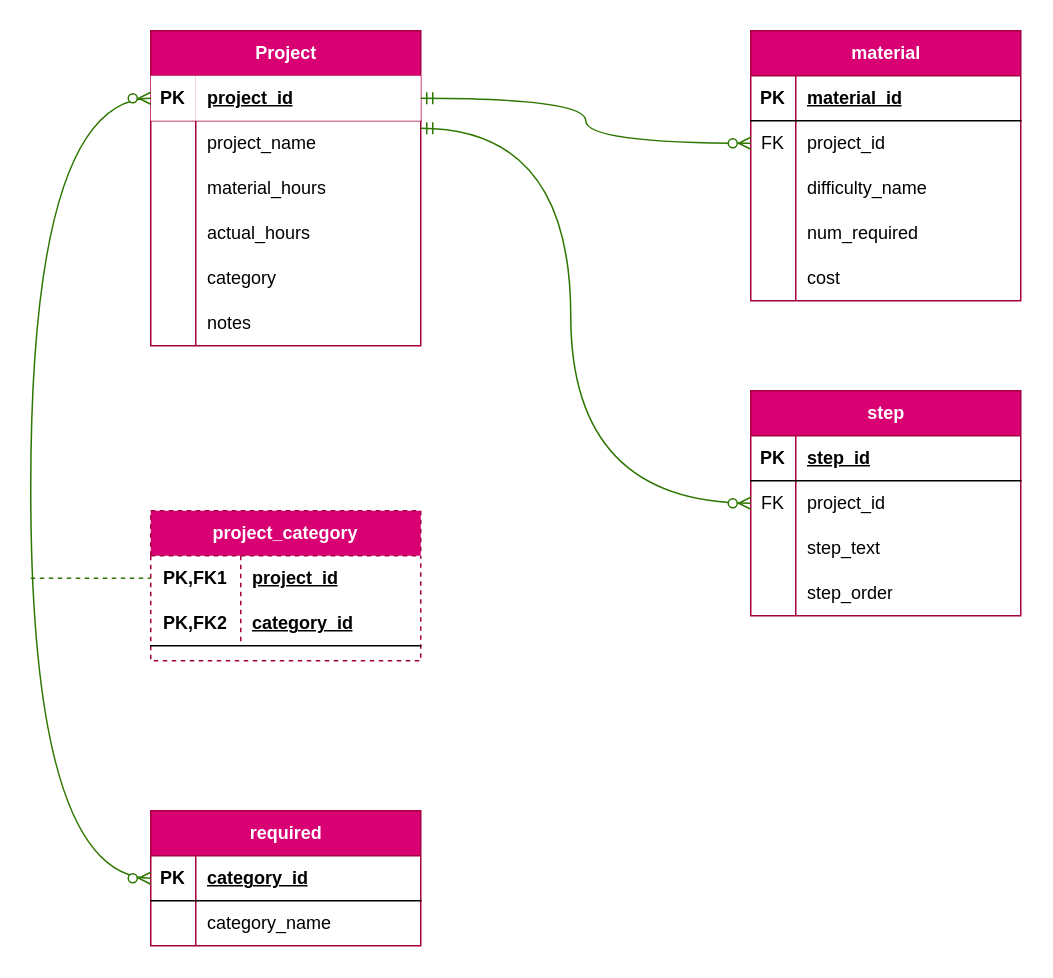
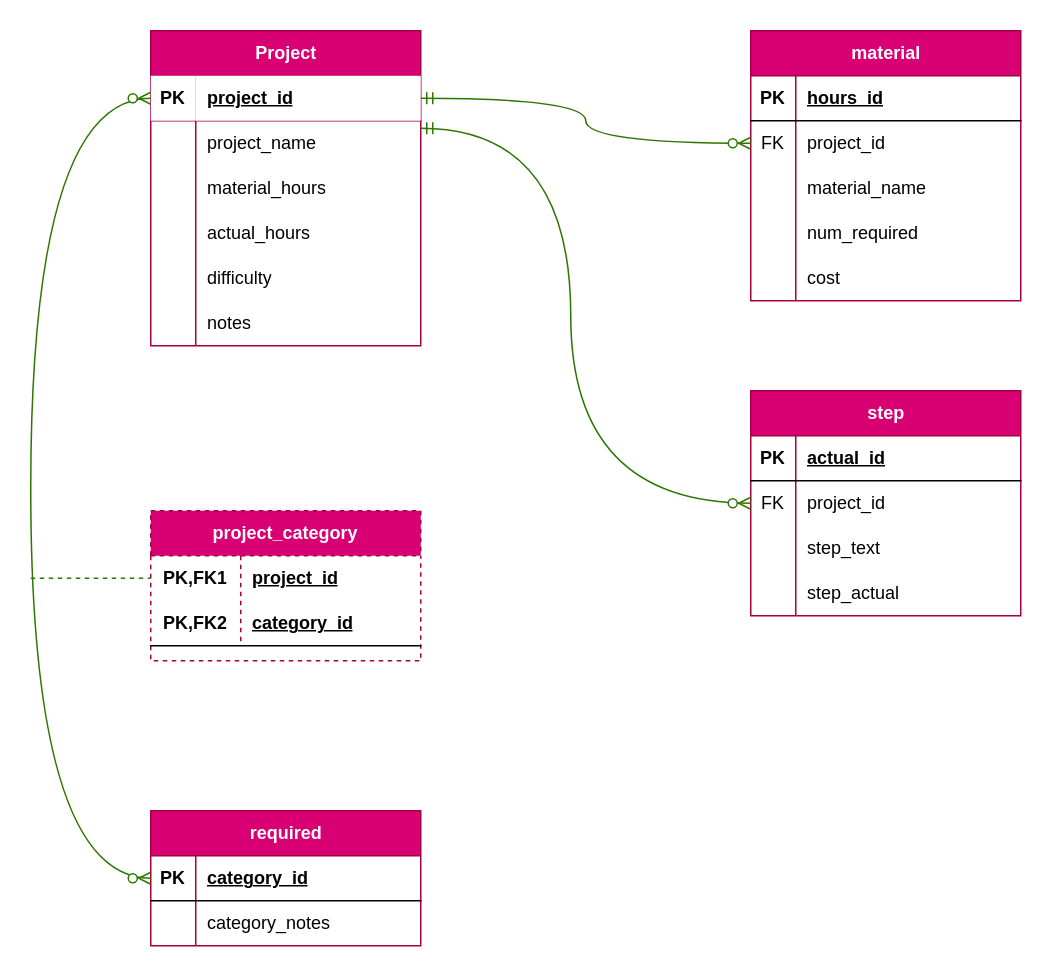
(856, 98) -> (846, 98)
(876, 188) -> (869, 188)
(248, 278) -> (251, 278)
(841, 458) -> (848, 458)
(858, 593) -> (861, 593)
(273, 923) -> (278, 923)
